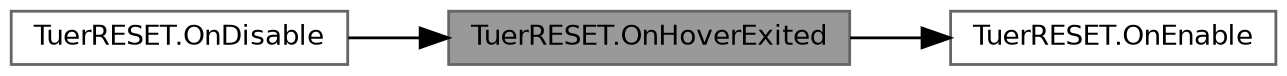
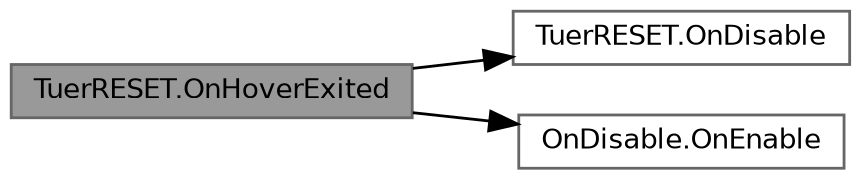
(384, 38) -> (448, 64)
(1113, 38) -> (681, 142)
